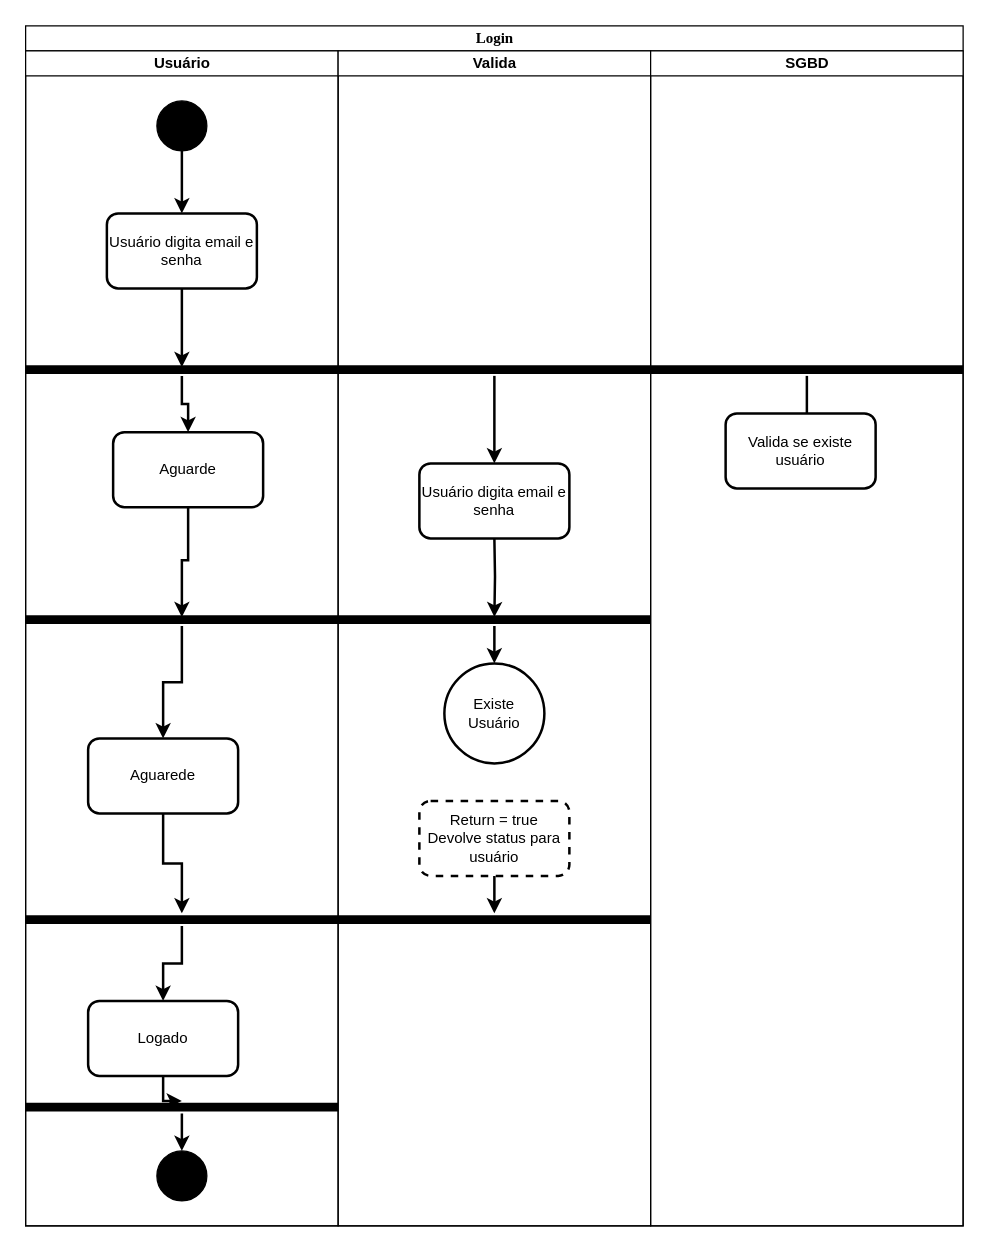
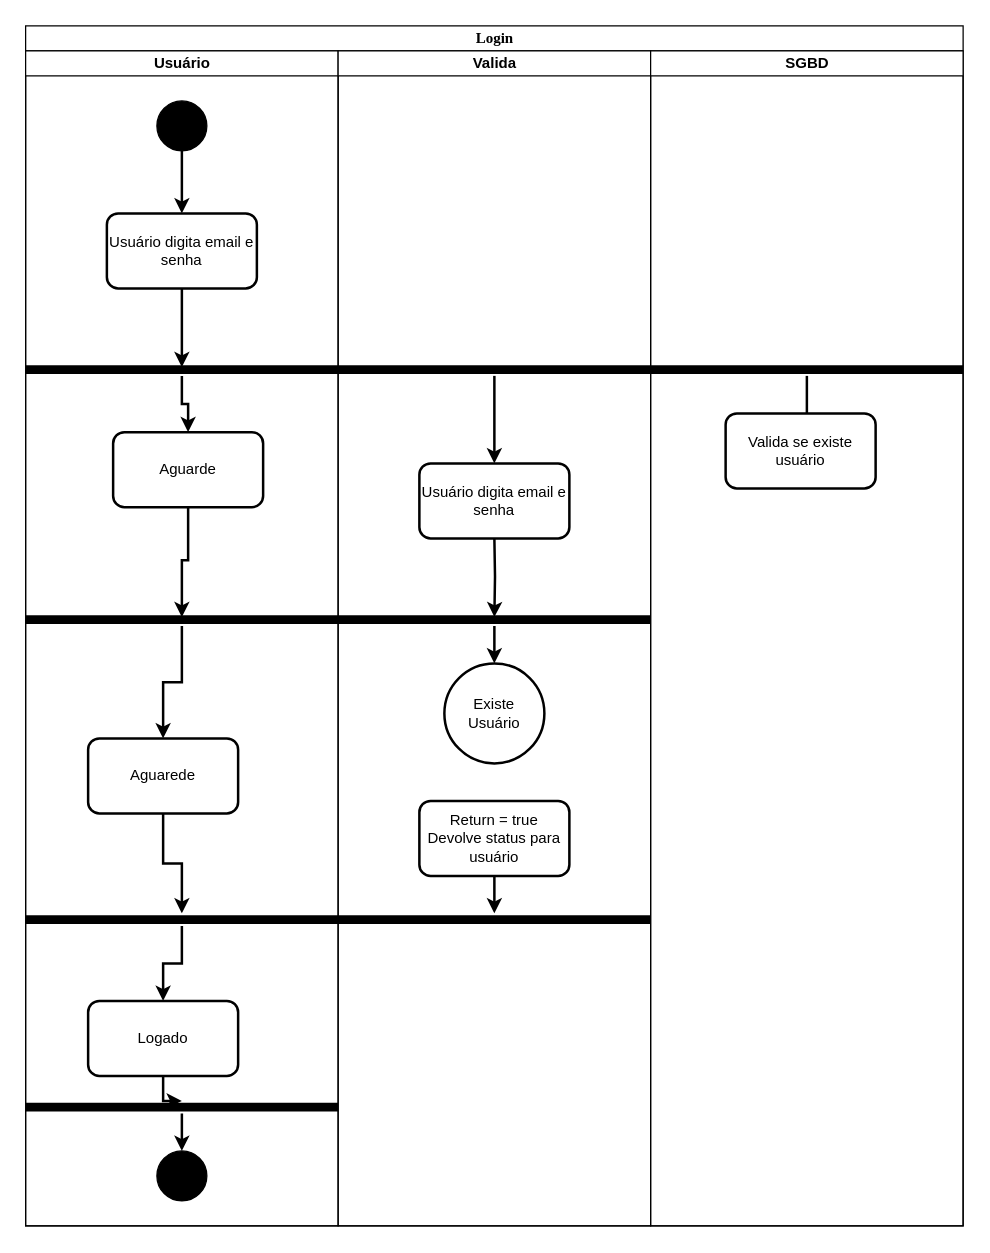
(494, 838) -> (494, 838)
